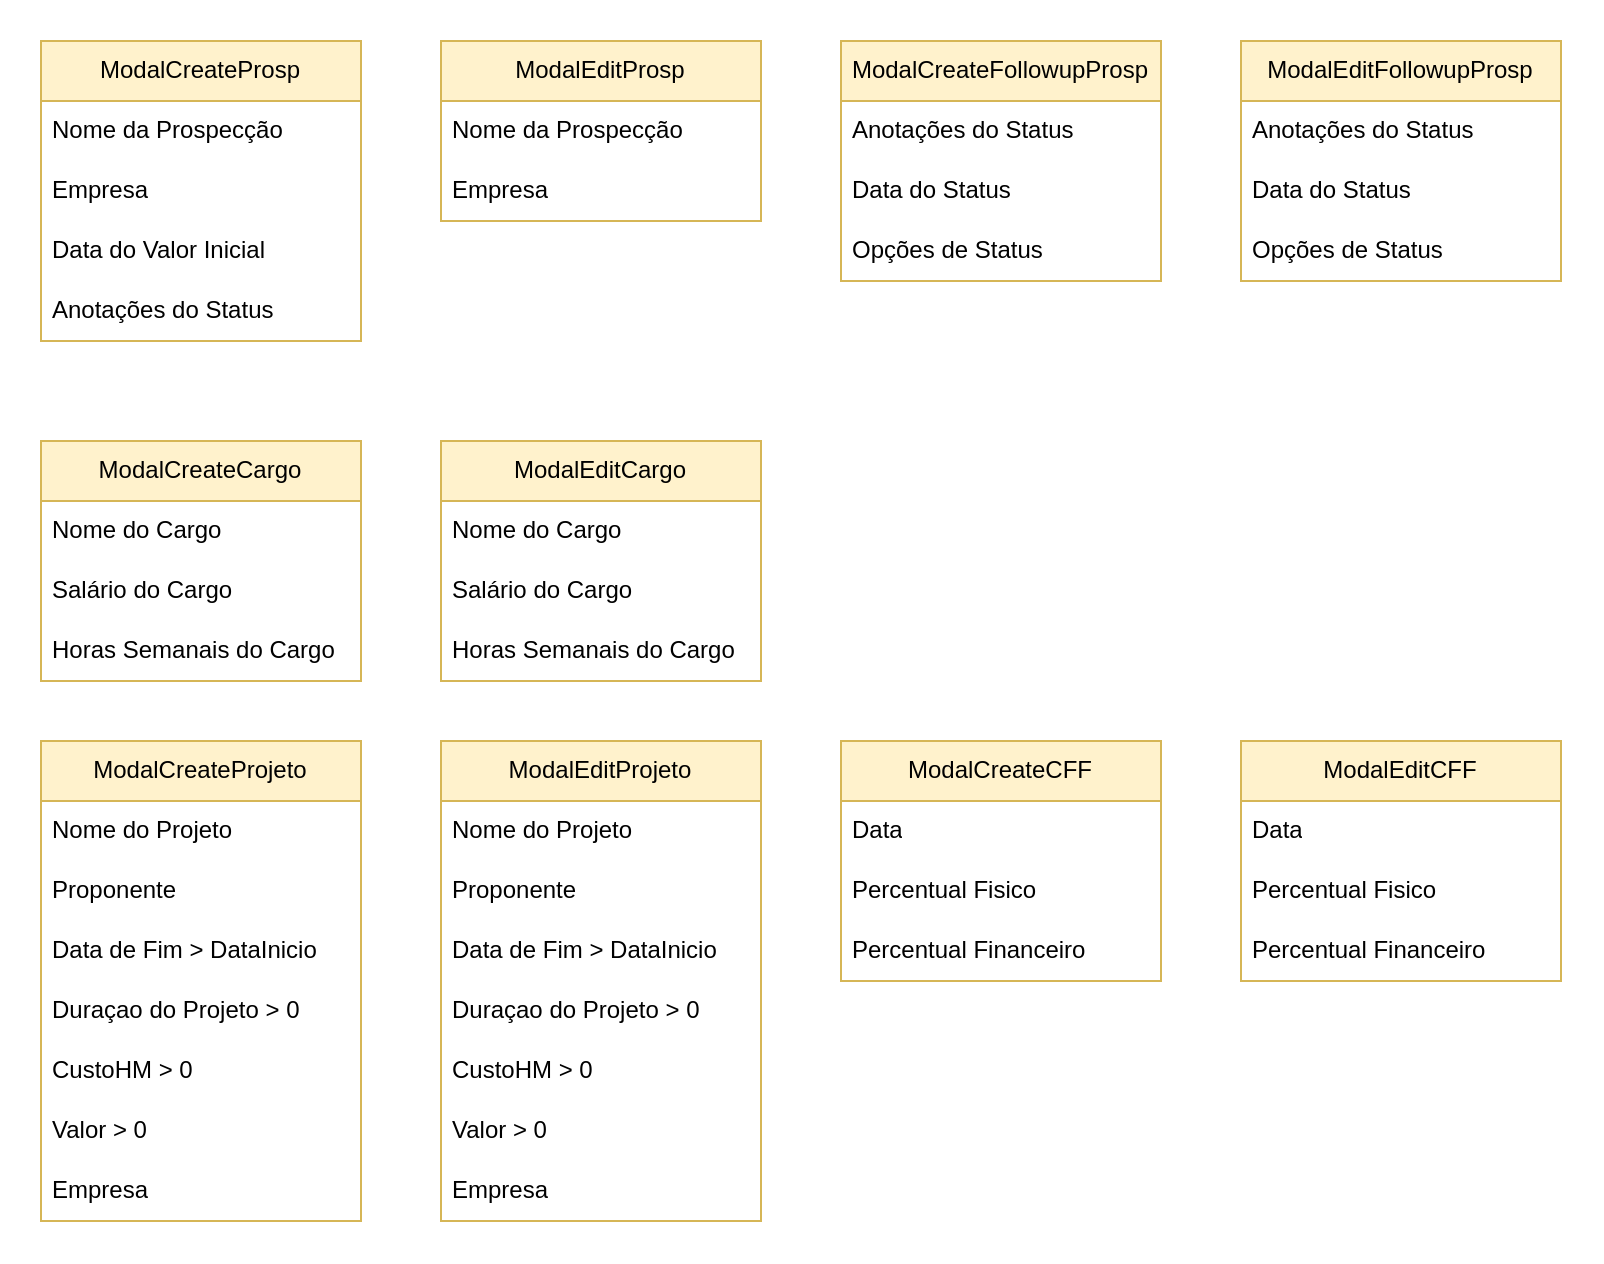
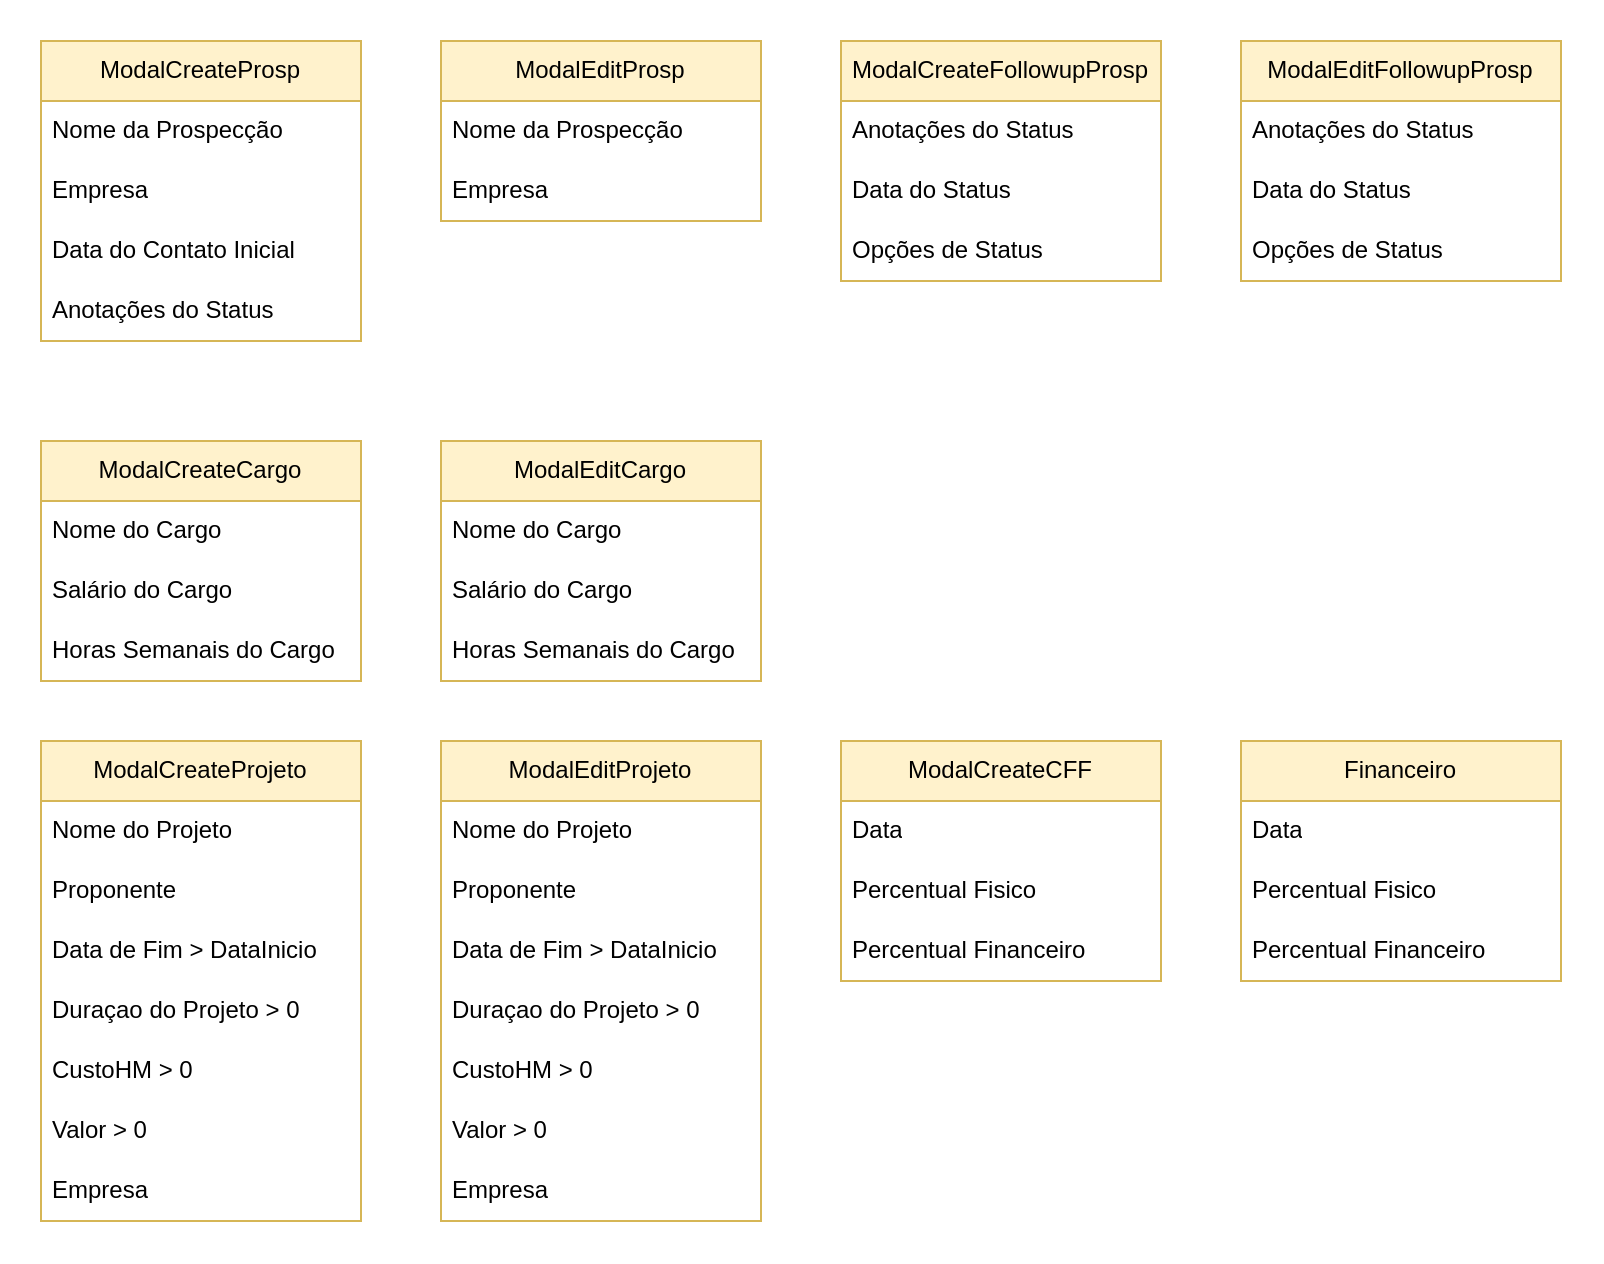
(172, 251) -> (189, 251)
(1401, 771) -> (1401, 771)
